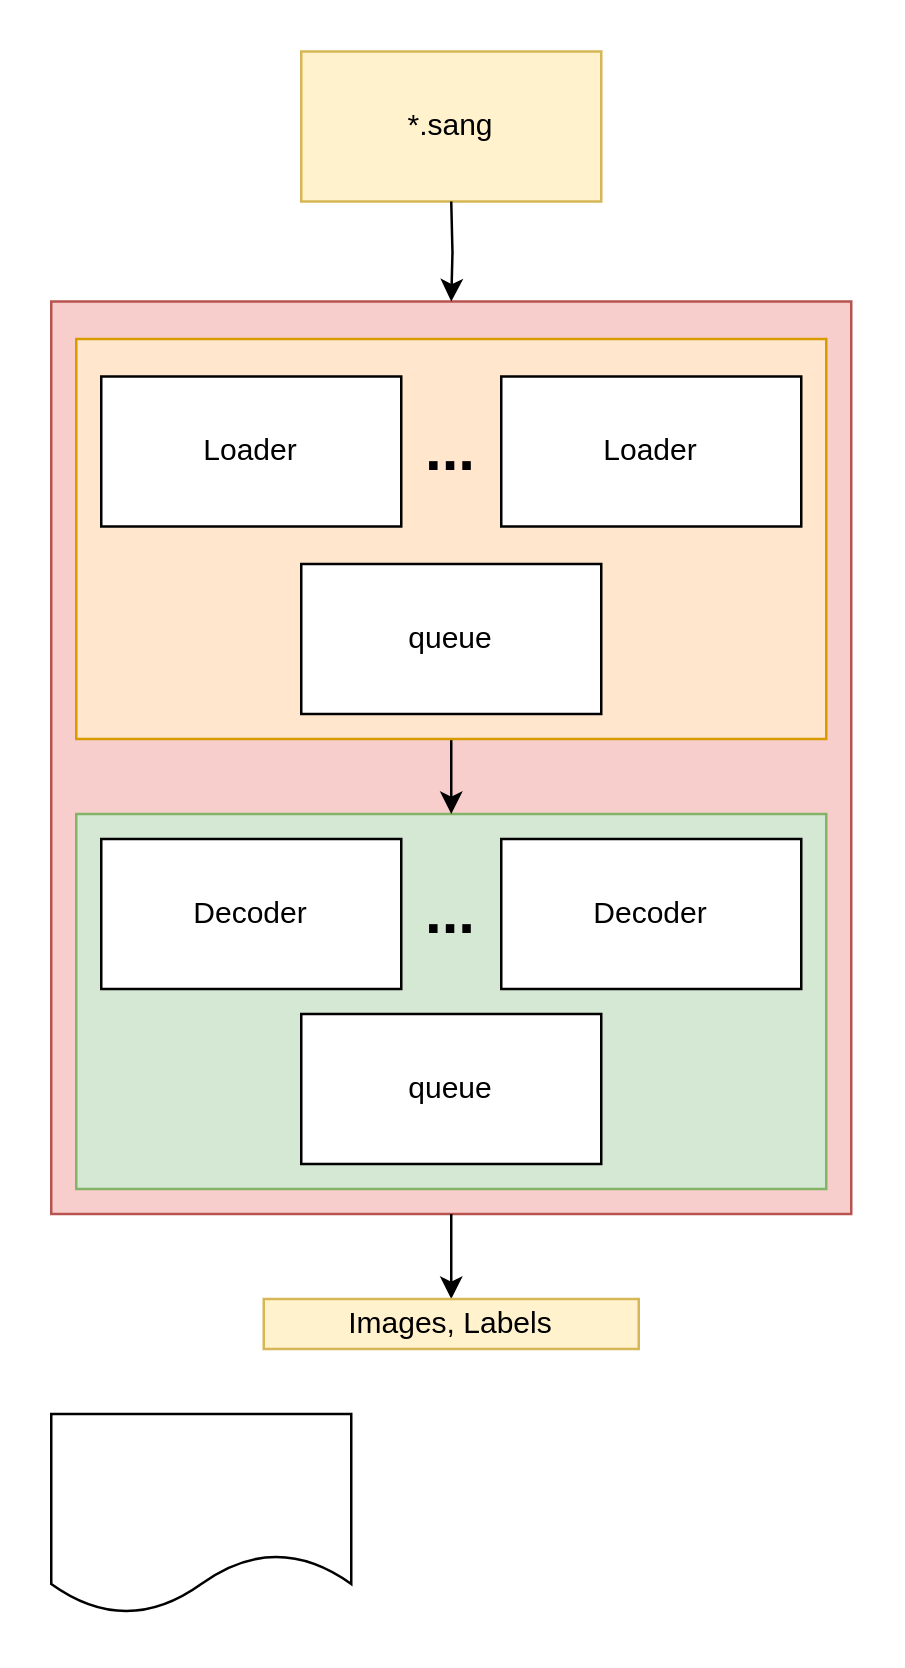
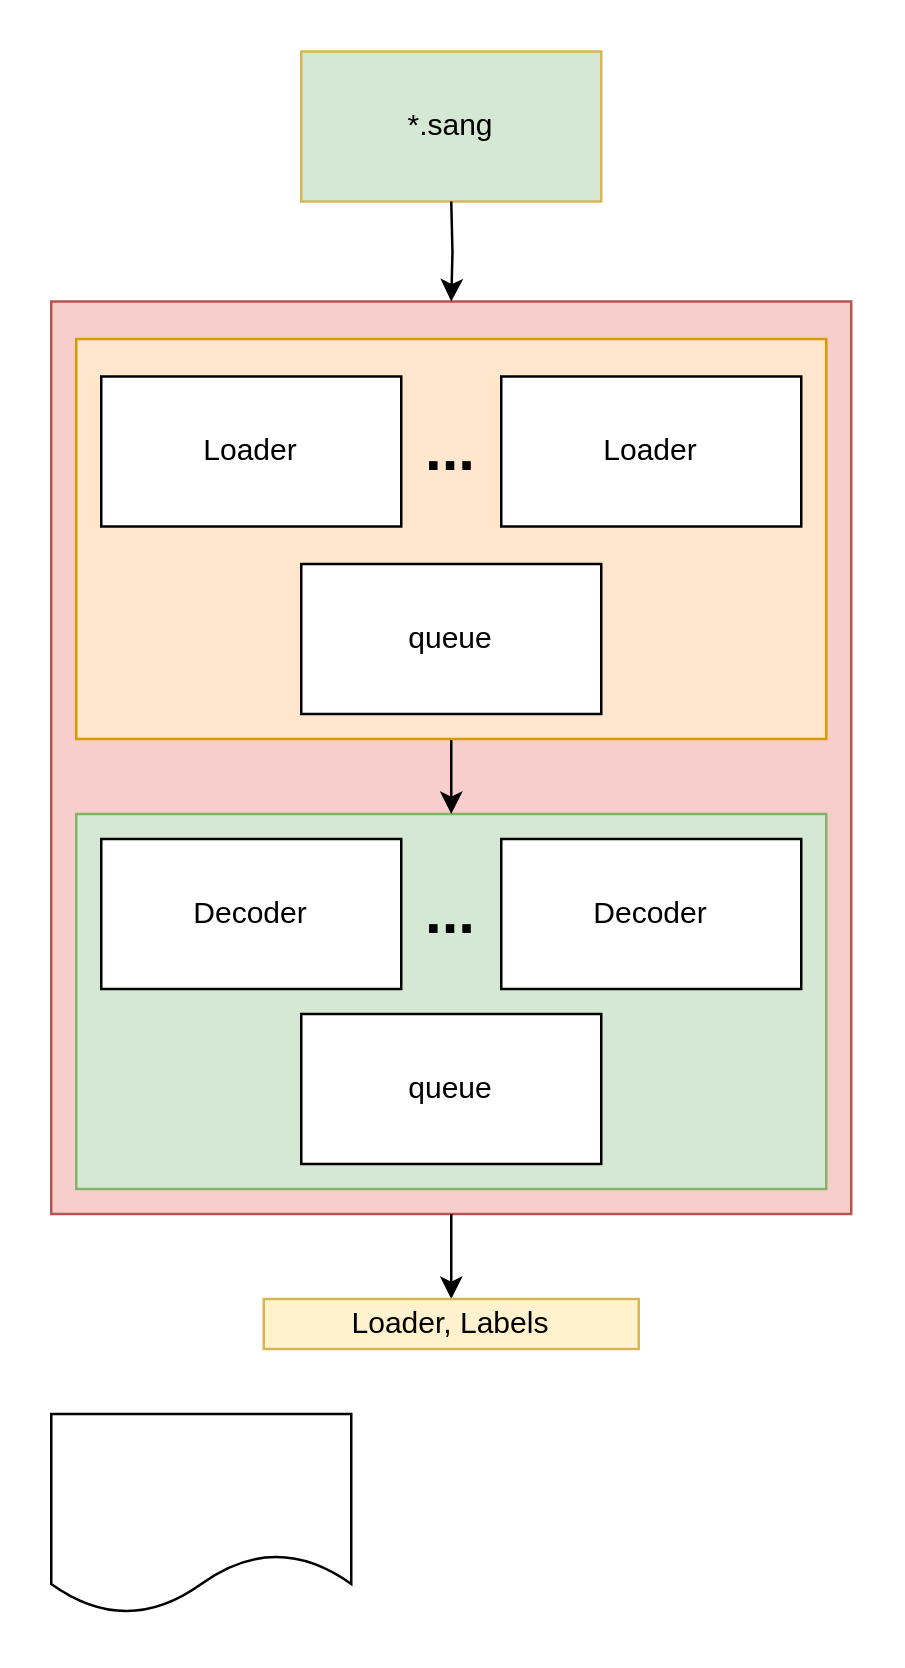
(451, 126) -> (451, 126)
(451, 1324) -> (451, 1324)
